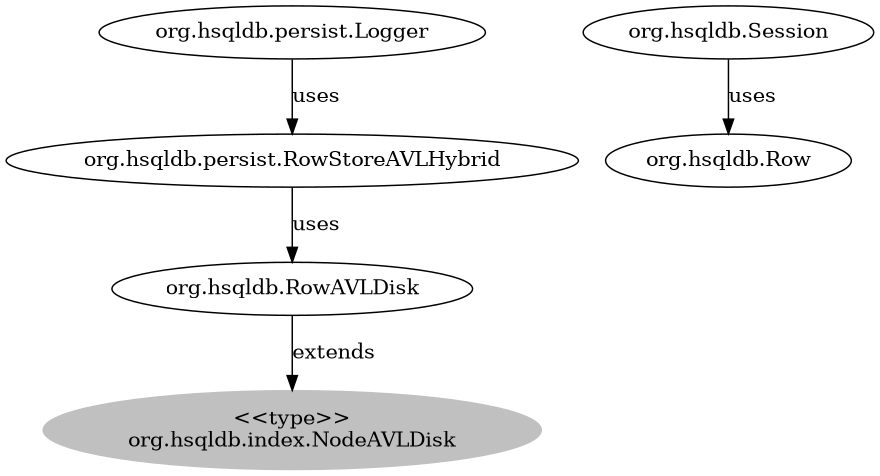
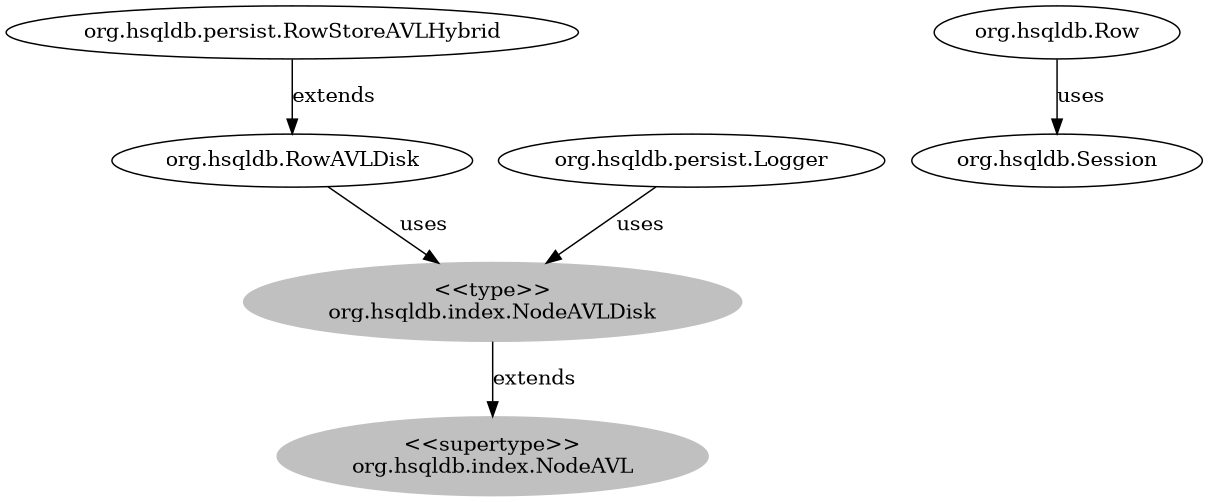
(292, 89) -> (607, 221)
(728, 89) -> (1057, 89)
(317, 225) -> (334, 97)
(334, 353) -> (424, 225)
none -> (493, 456)
